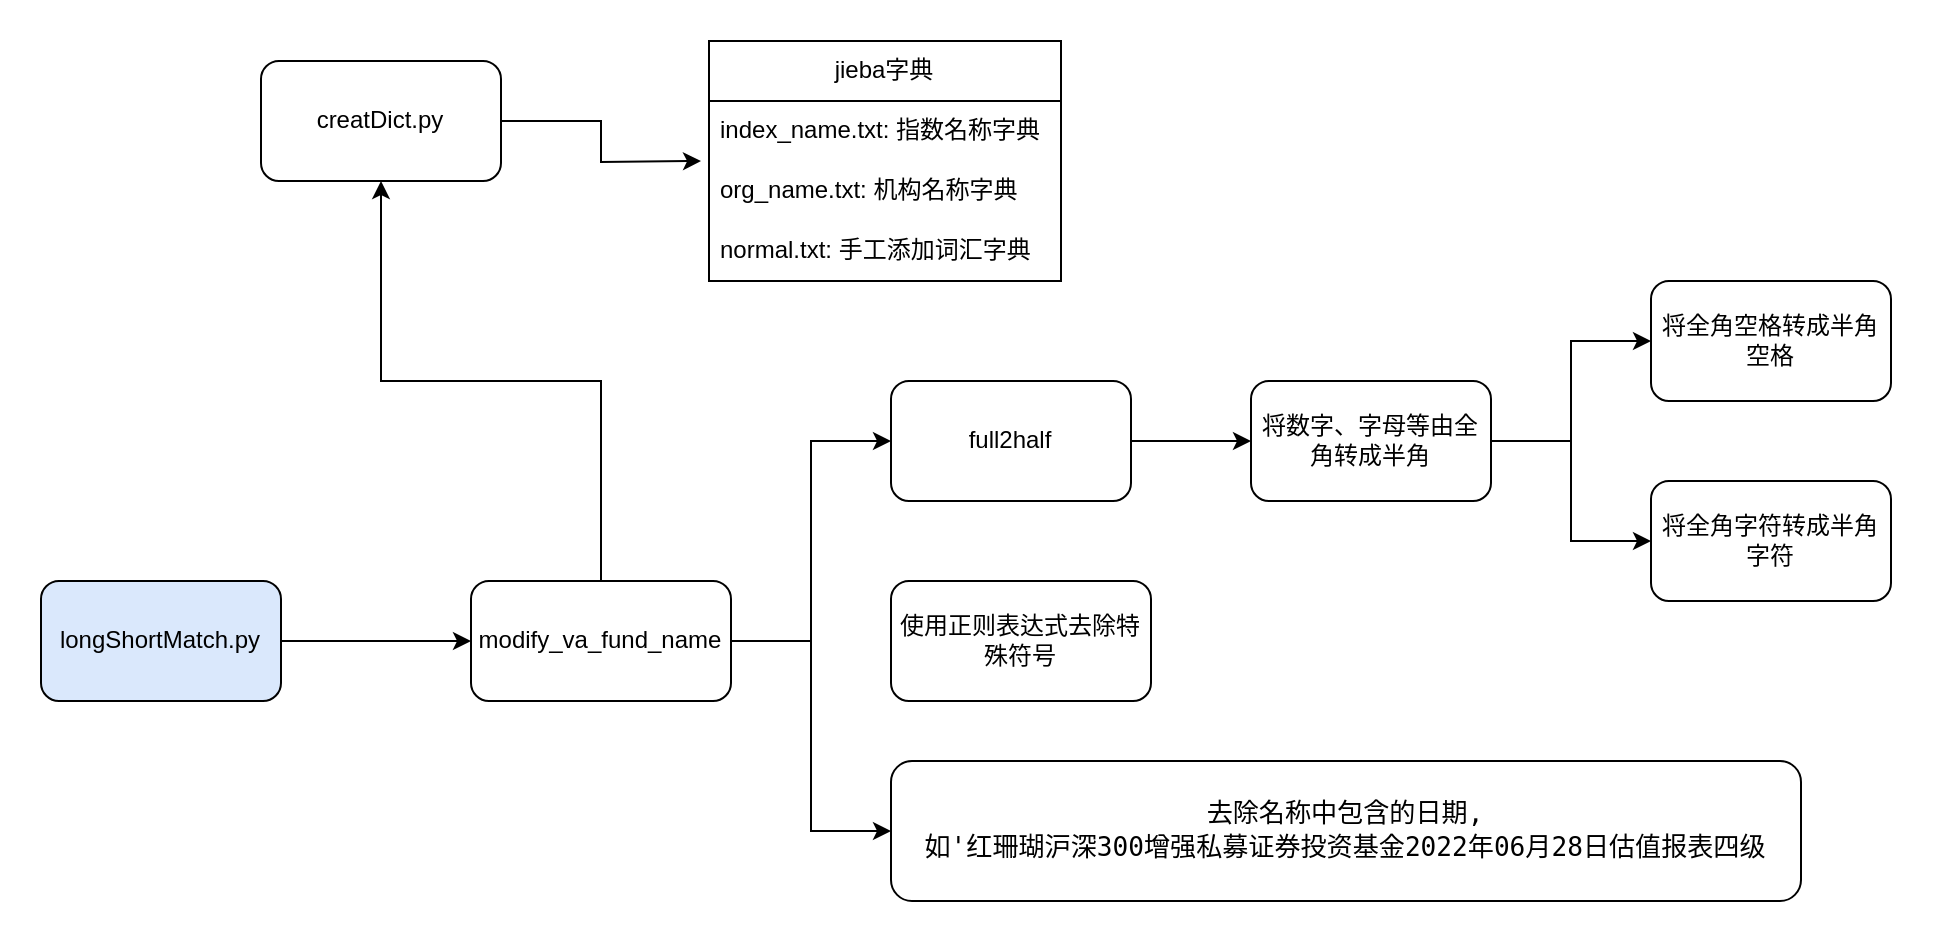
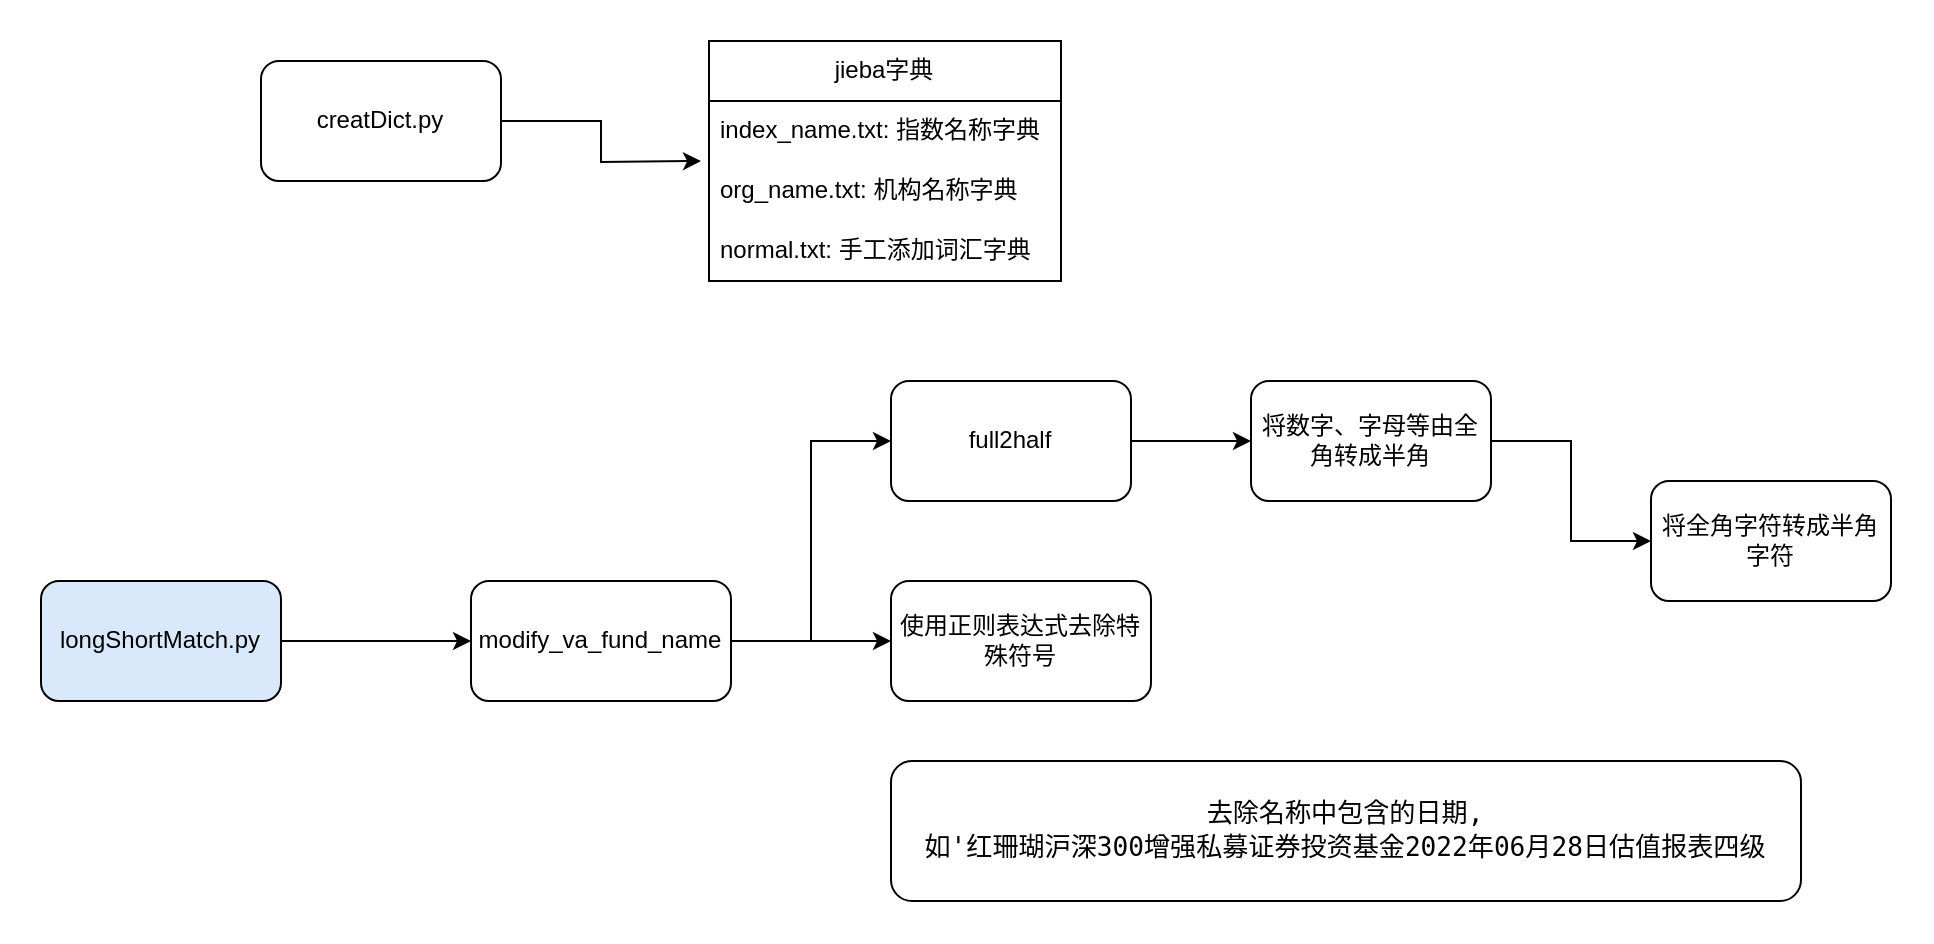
(1771, 341) -> none
(1571, 356) -> none
(498, 381) -> (846, 641)
(811, 771) -> none
